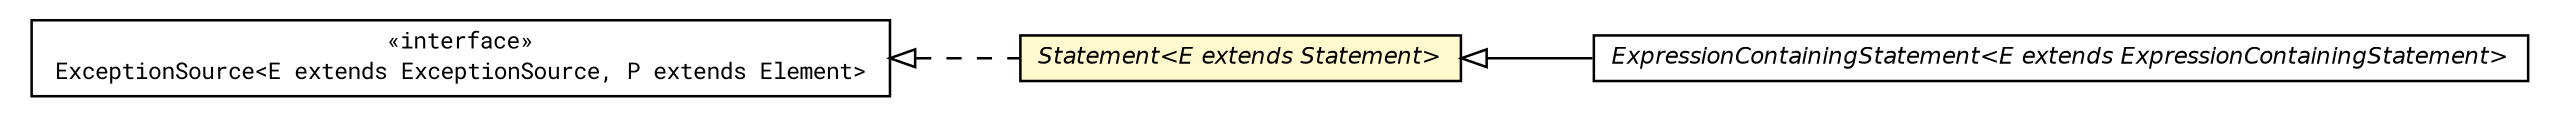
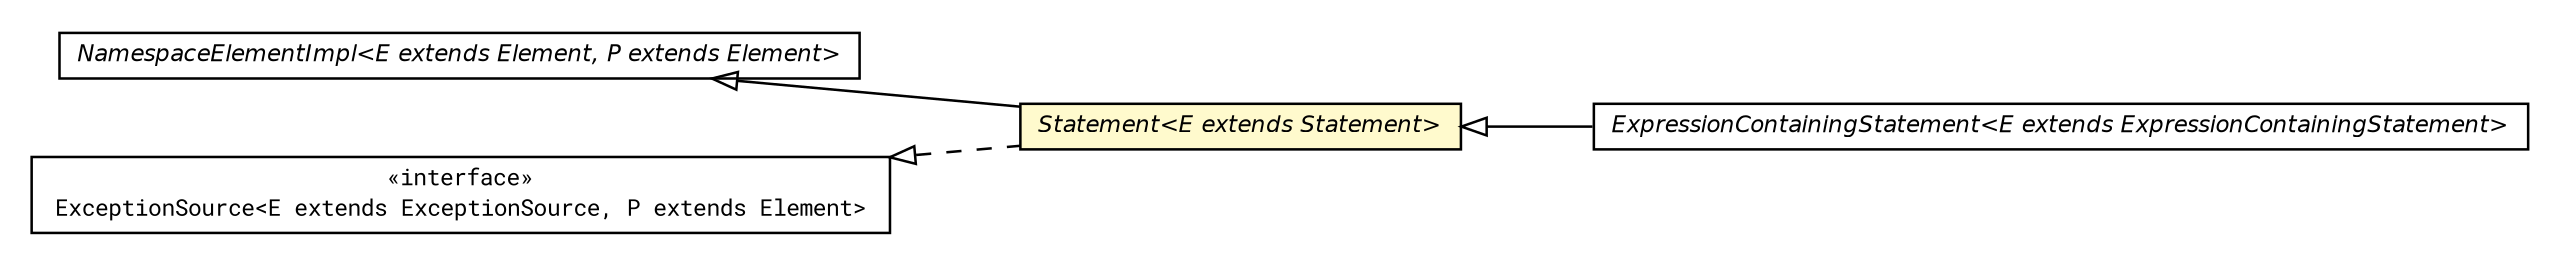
none -> (460, 56)
